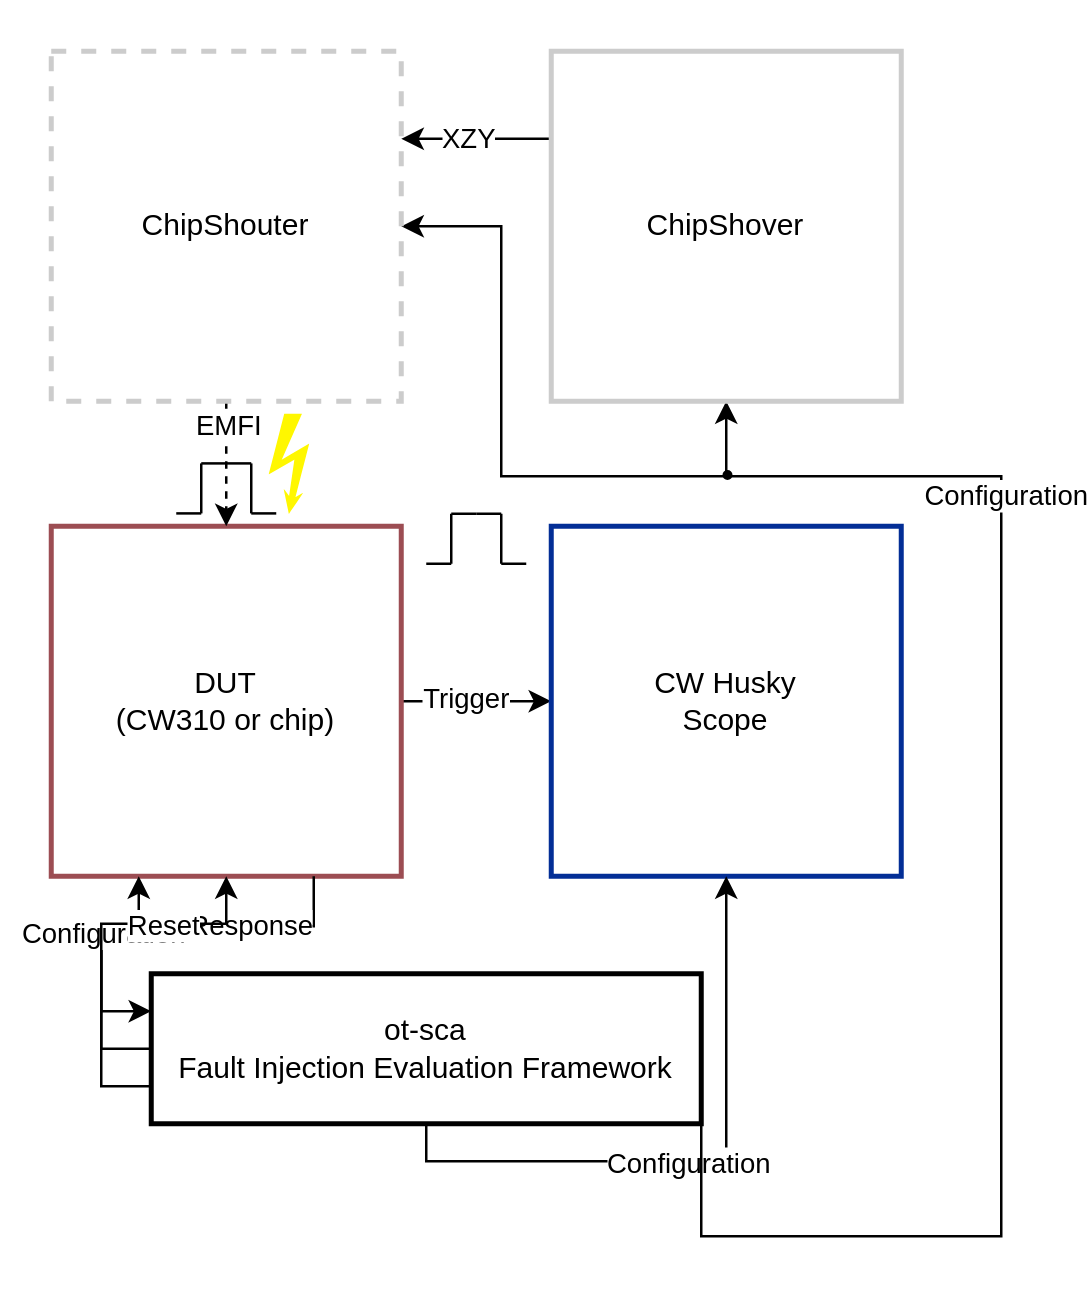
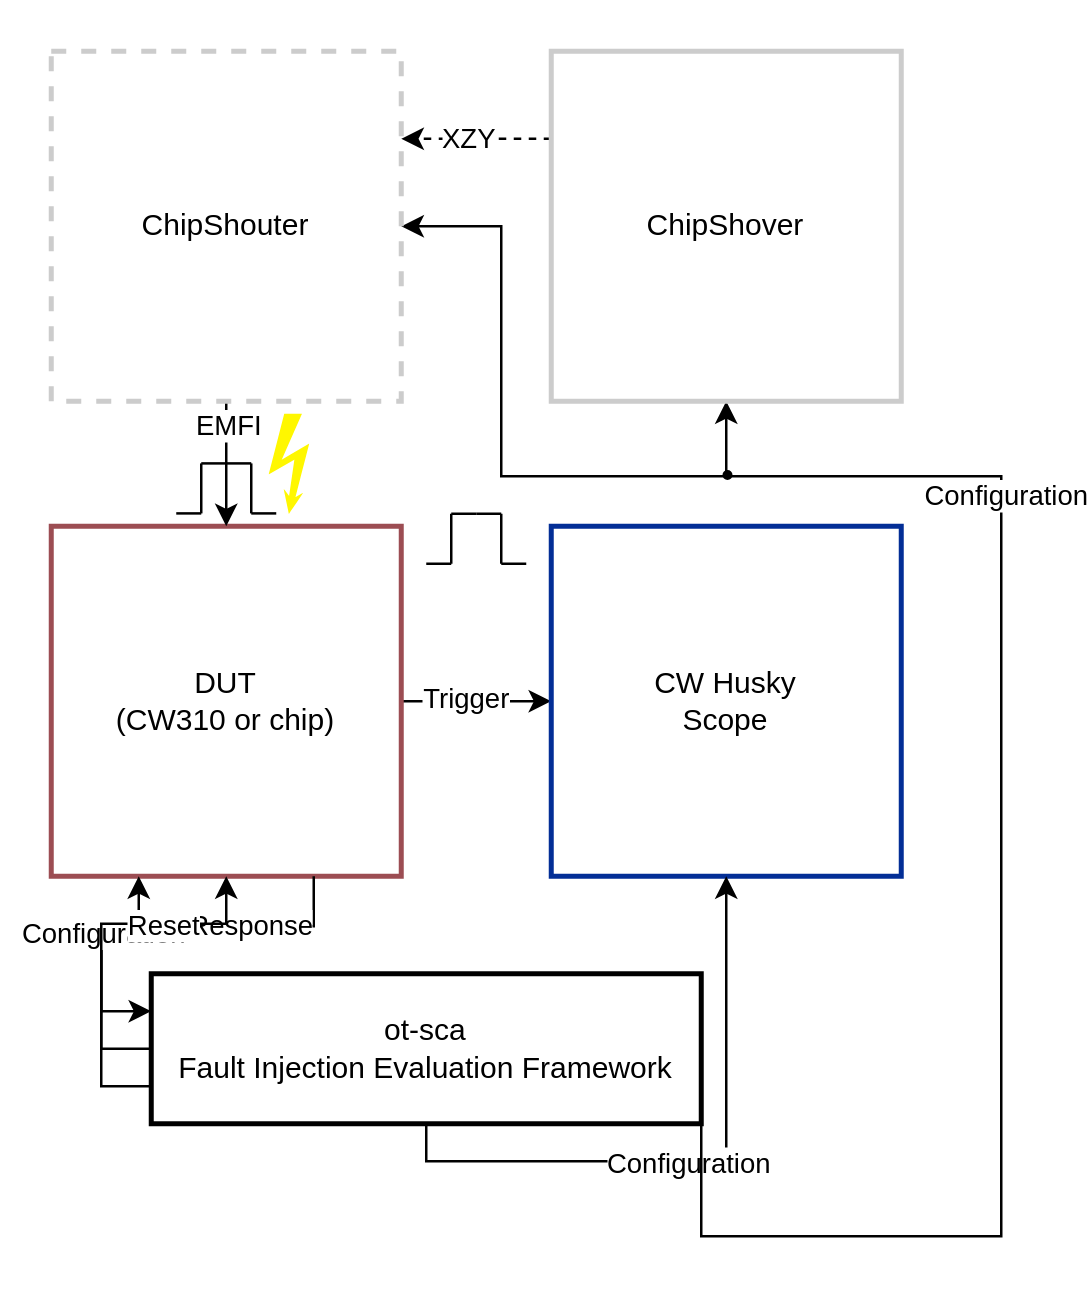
(519, 139) -> (519, 139)
(226, 487) -> (226, 487)
